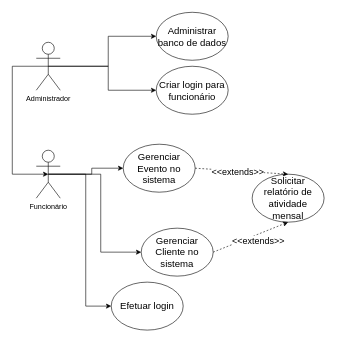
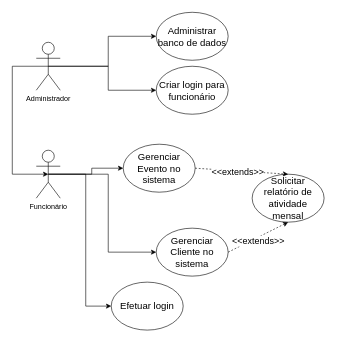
(177, 252) -> (192, 252)
